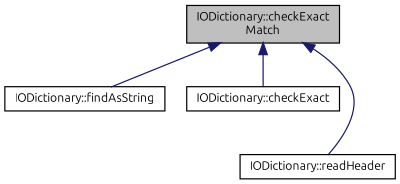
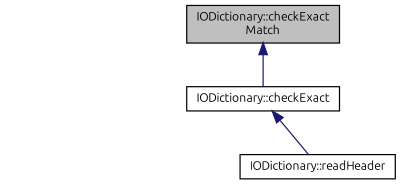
(354, 98) -> (294, 138)
(85, 99) -> none
